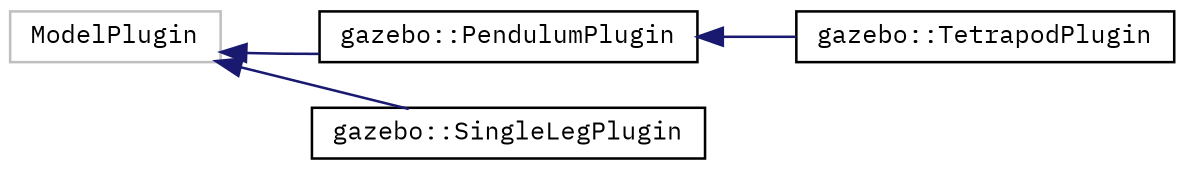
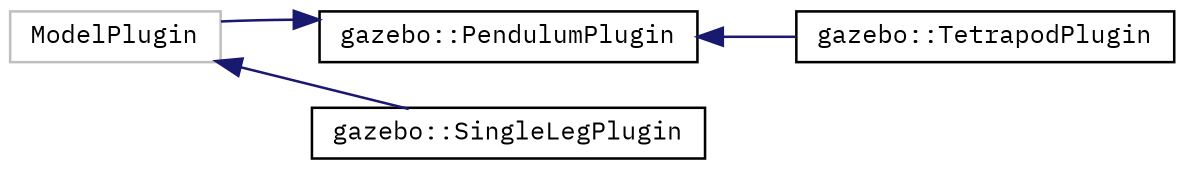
(283, 54) -> (257, 20)
